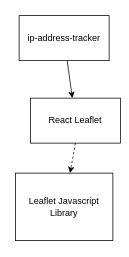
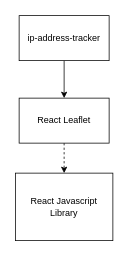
(75, 120) -> (64, 120)
(64, 207) -> (64, 207)
